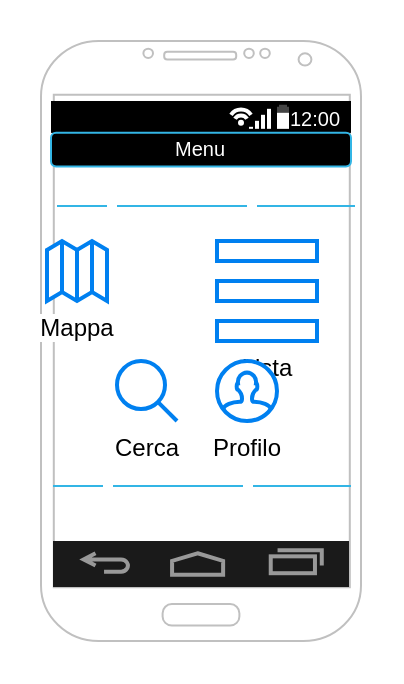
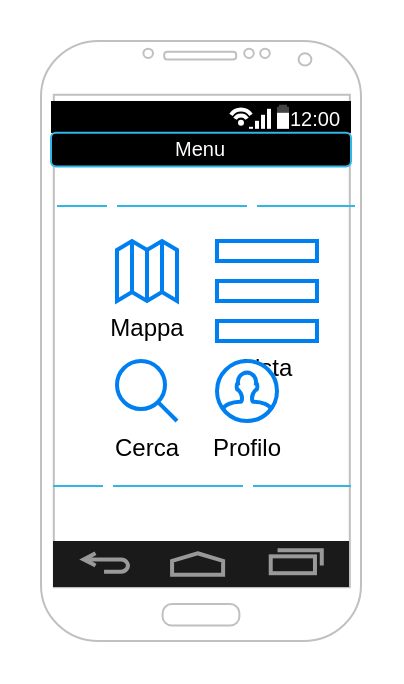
(77, 271) -> (147, 271)
